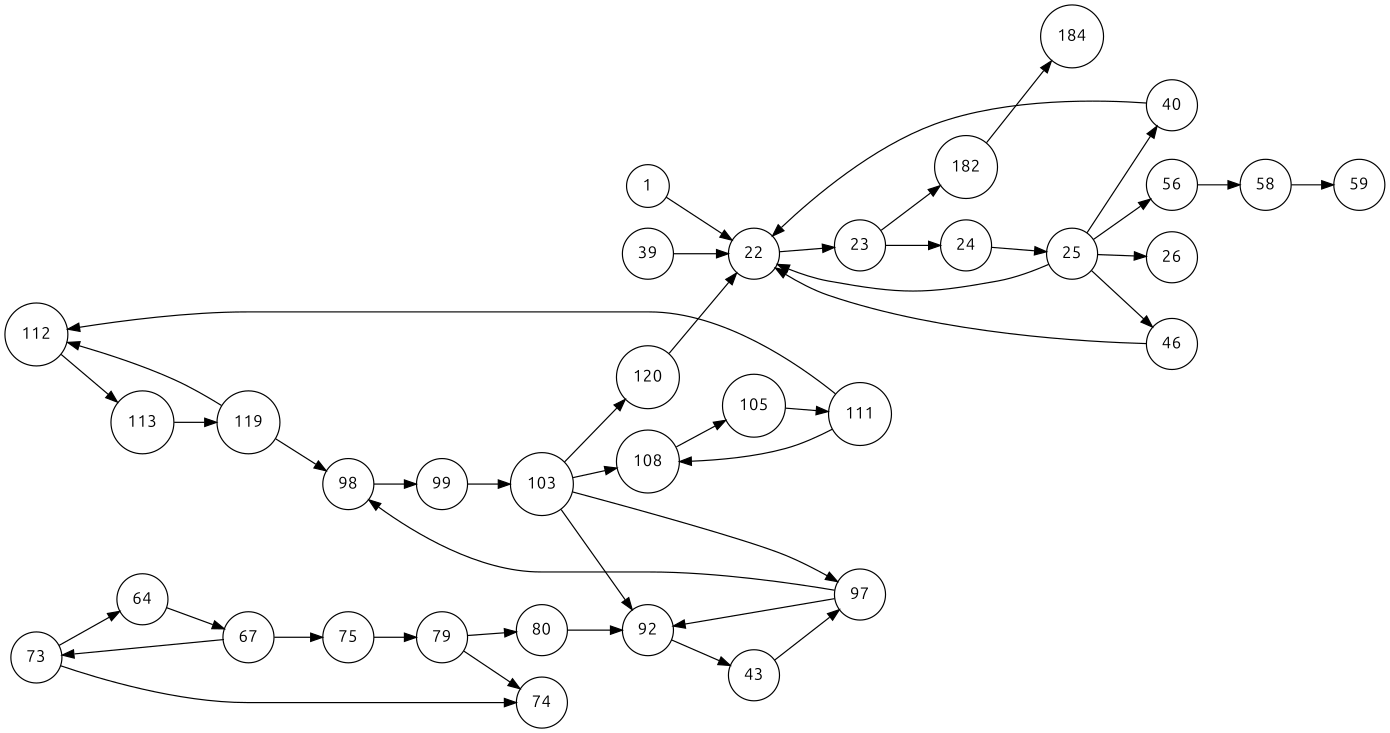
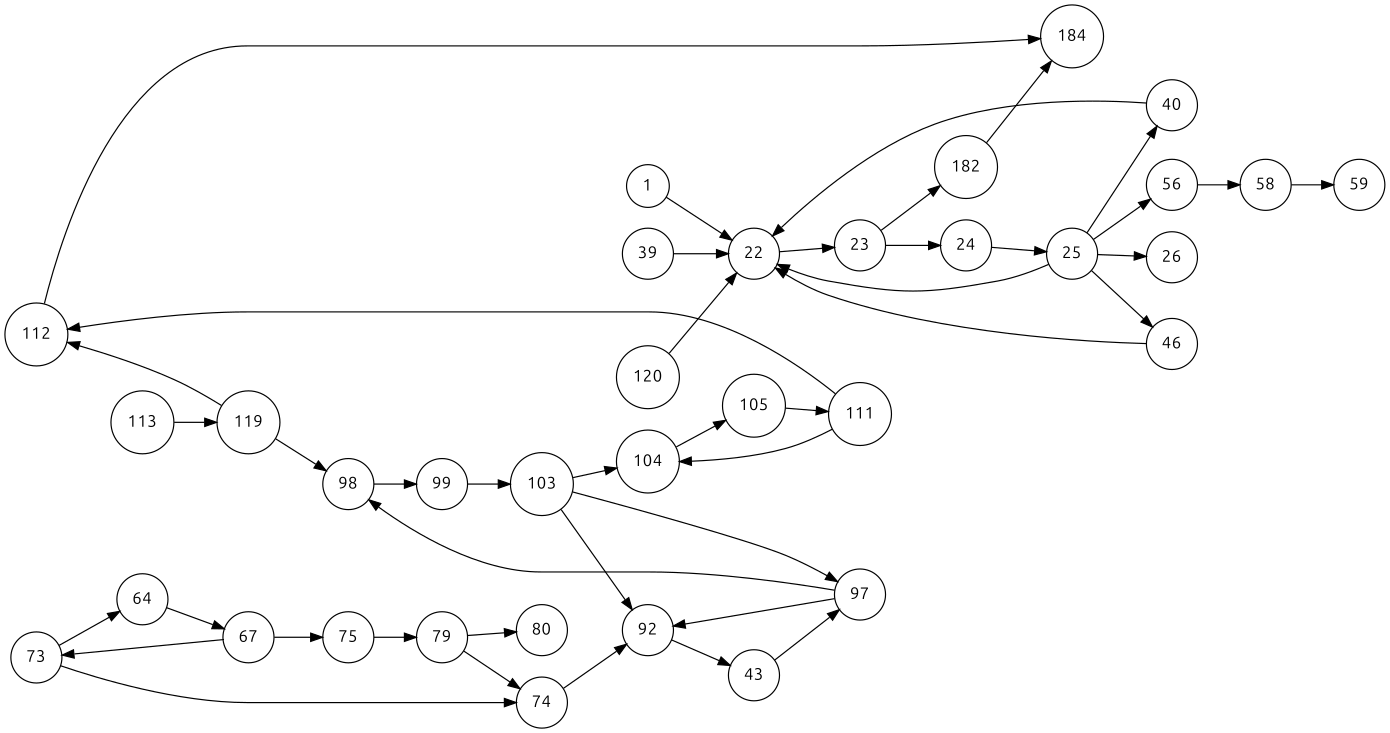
(85, 374) -> (462, 46)
(591, 435) -> none
(648, 462) -> (648, 462)
(589, 630) -> (590, 670)
